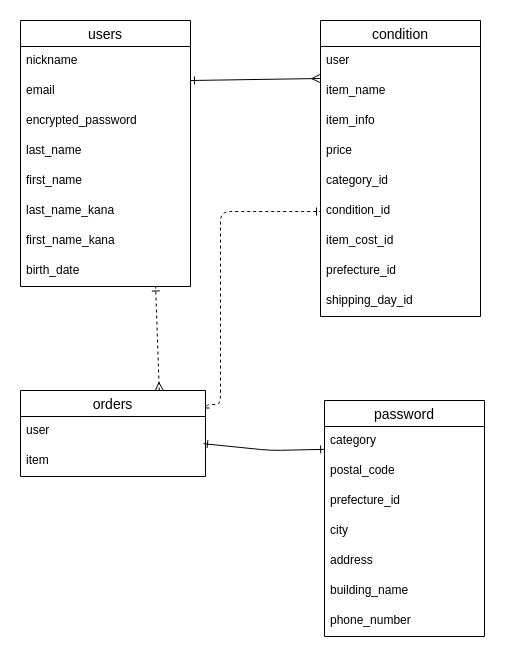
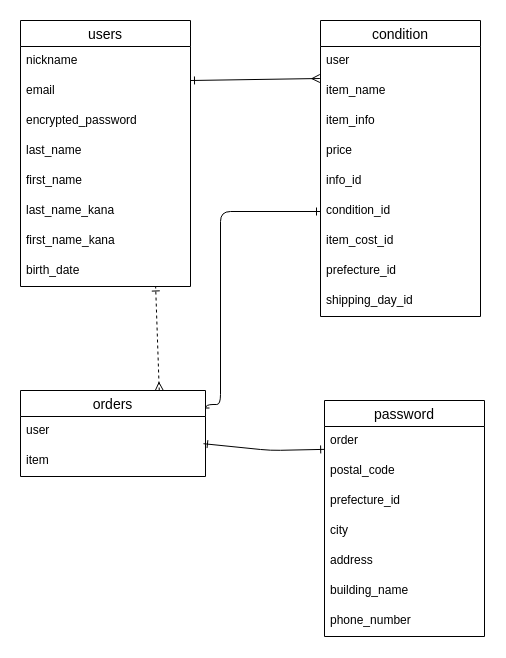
(361, 180) -> (346, 180)
(221, 269) -> (221, 269)
(357, 440) -> (347, 440)
